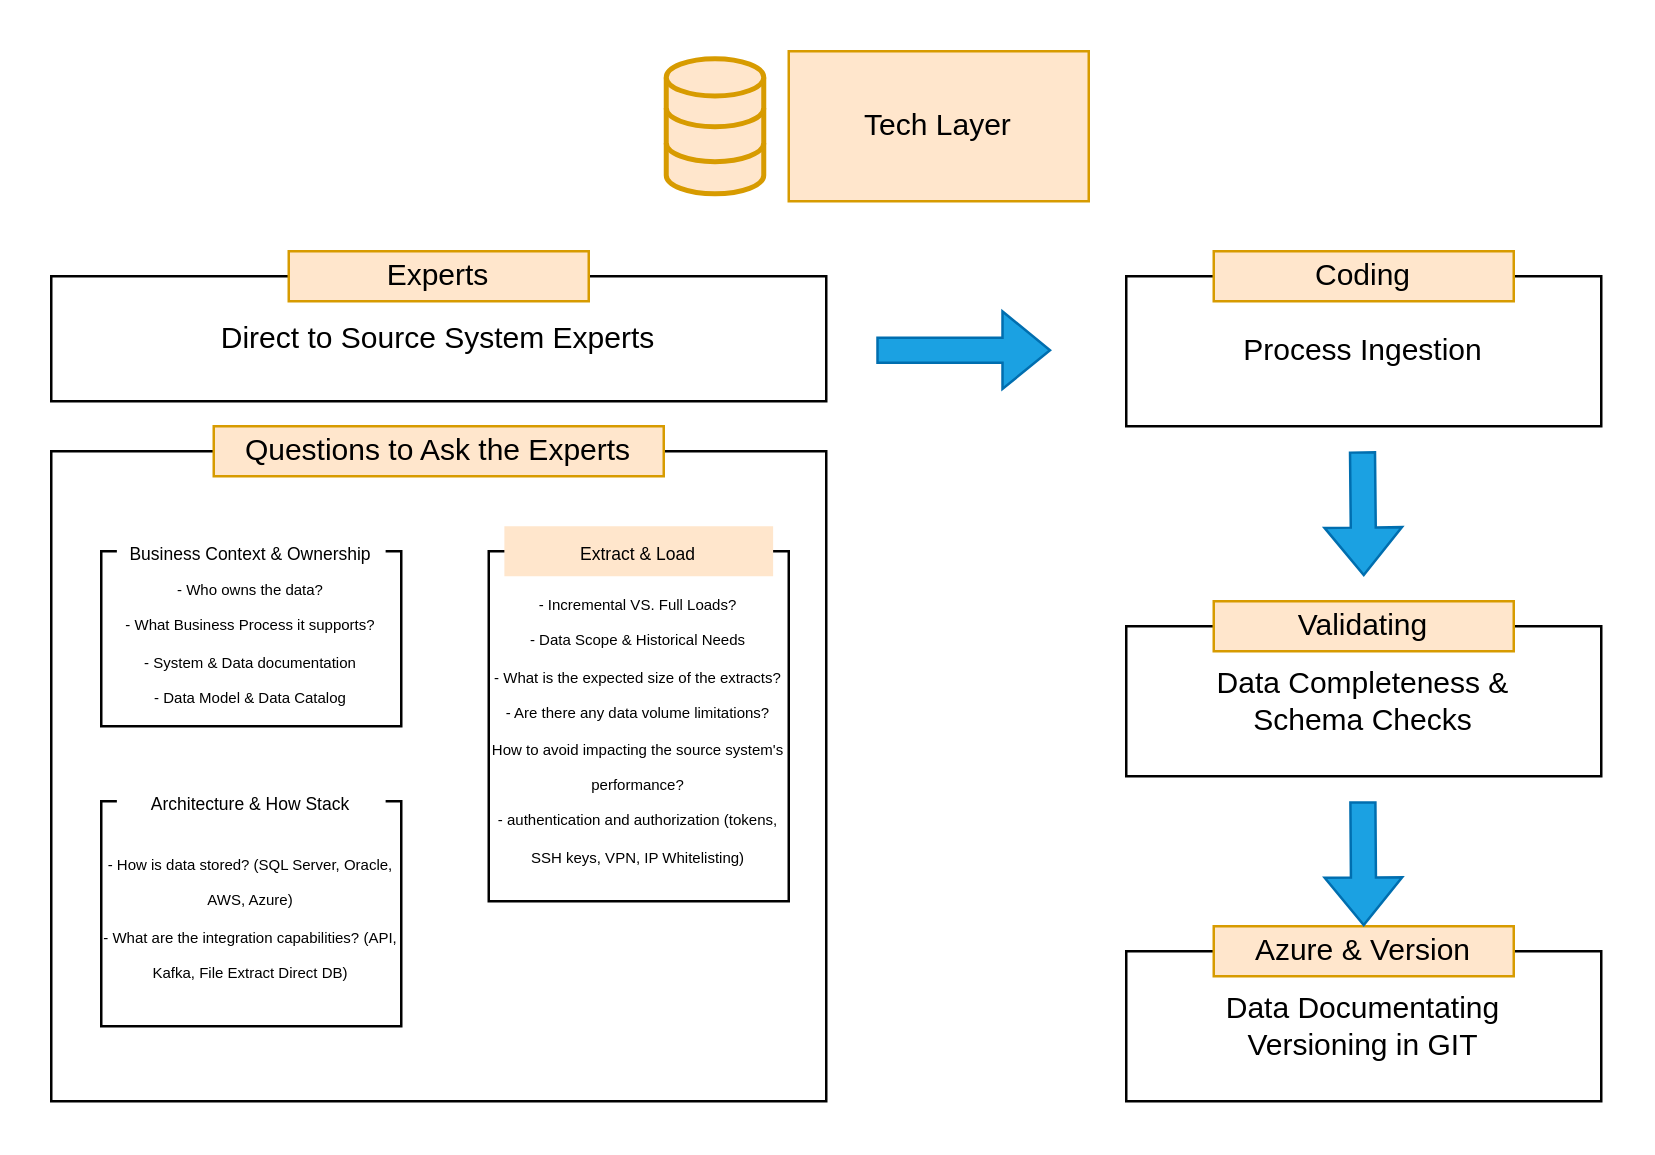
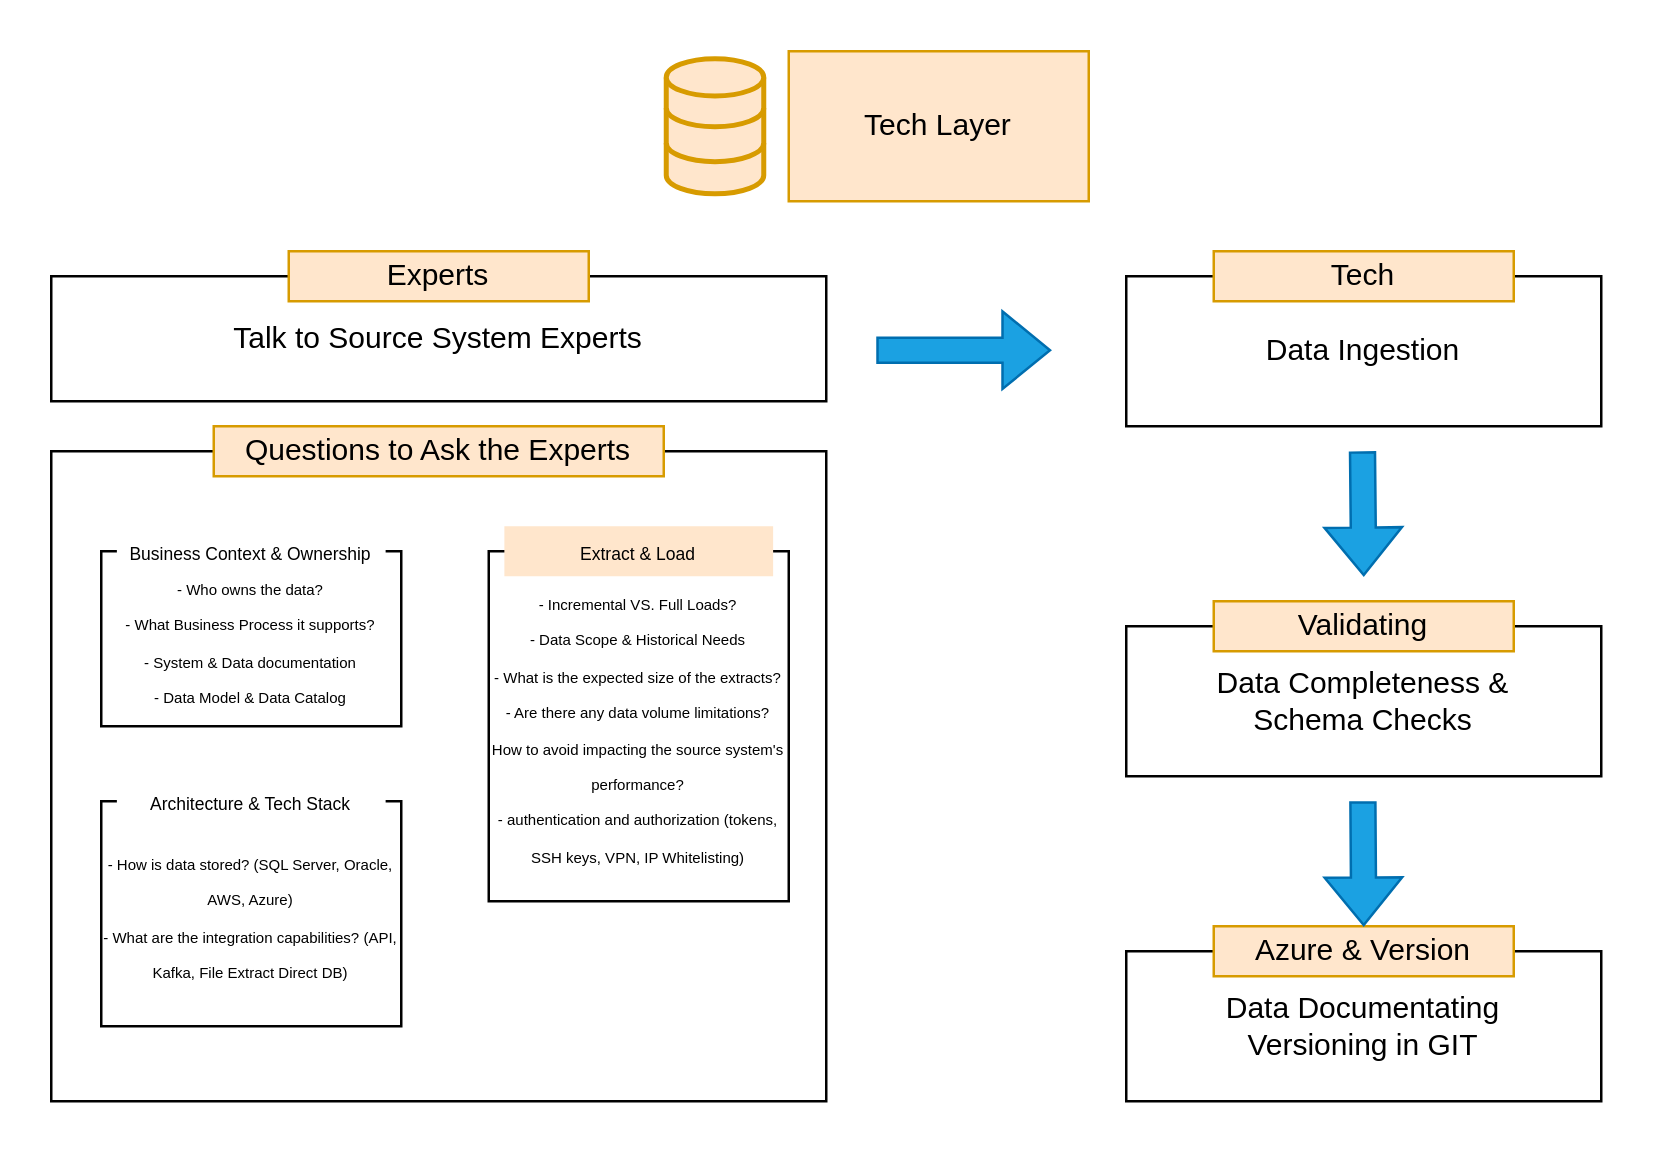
(1364, 276) -> (1364, 276)
(439, 339) -> (439, 339)
(1364, 351) -> (1364, 351)
(251, 801) -> (251, 801)
